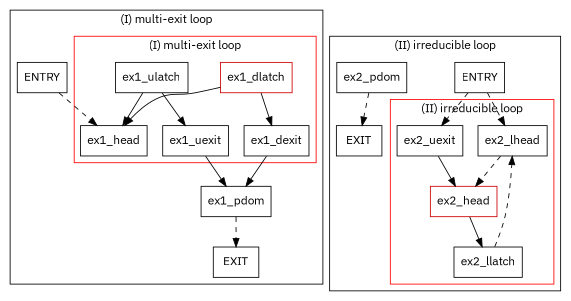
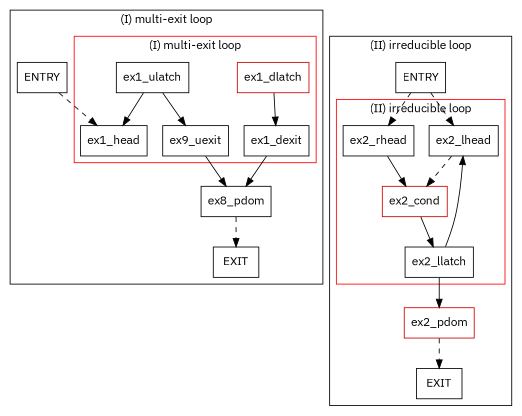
(372, 78) -> (439, 323)
(172, 95) -> none
(196, 141) -> (196, 141)
(430, 141) -> (379, 141)
(236, 201) -> (236, 201)
(464, 201) -> (415, 201)
(507, 207) -> (457, 206)
none -> (439, 289)
